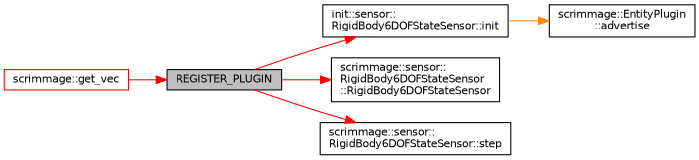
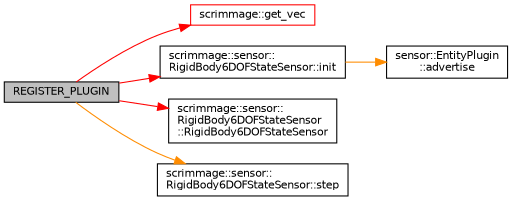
(415, 21) -> (253, 62)
(622, 21) -> (447, 62)
(142, 80) -> (126, 50)
(300, 105) -> (123, 135)
